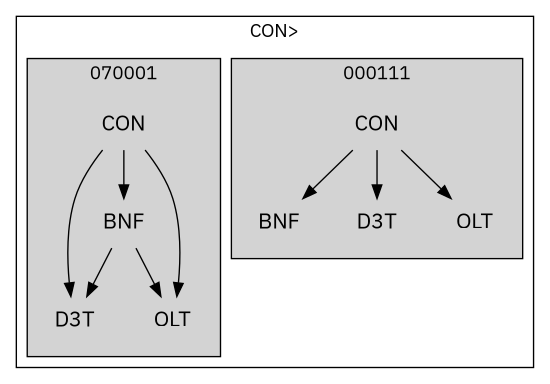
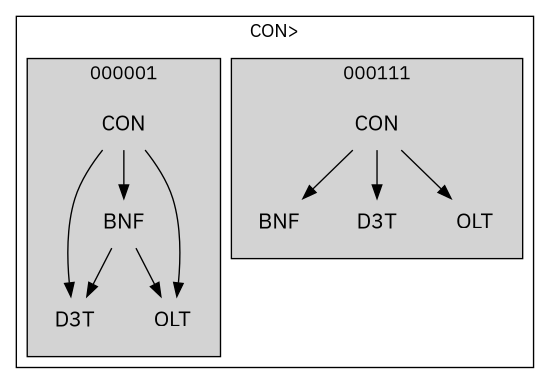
(124, 74) -> (124, 74)
